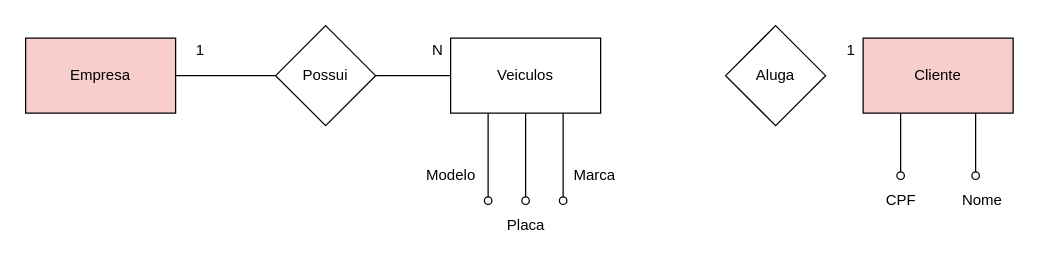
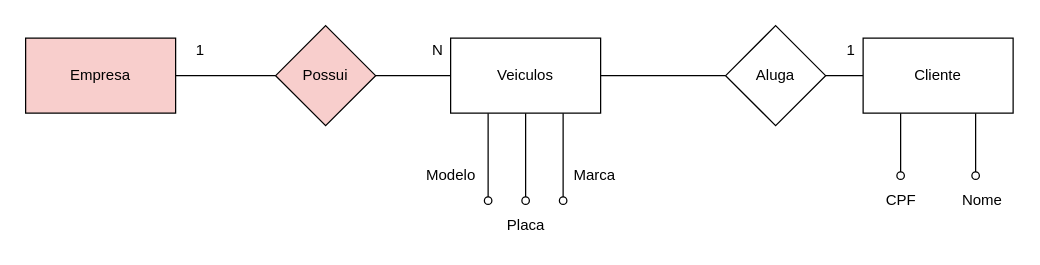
(326, 76) -> (326, 76)
none -> (663, 76)
none -> (844, 76)
(938, 76) -> (938, 76)
